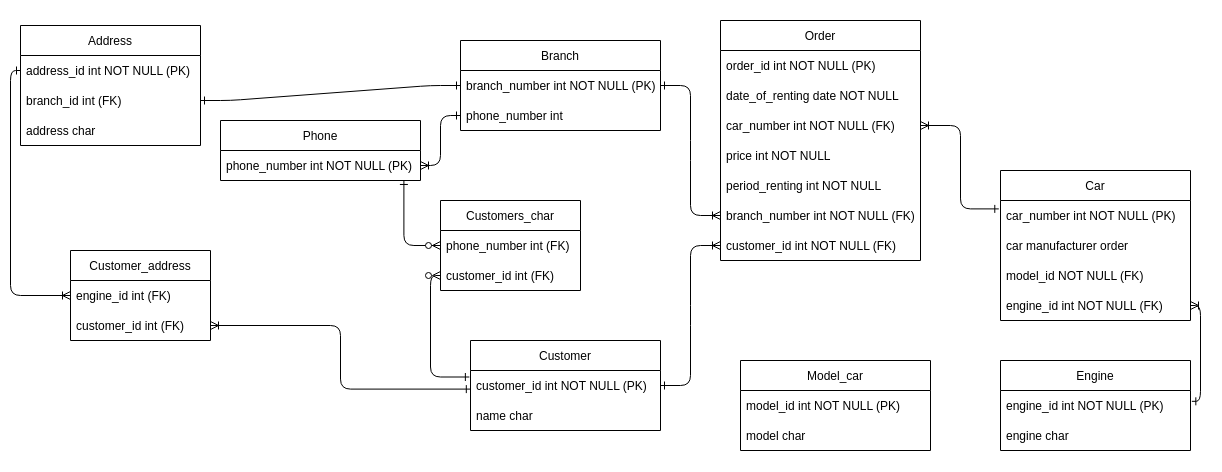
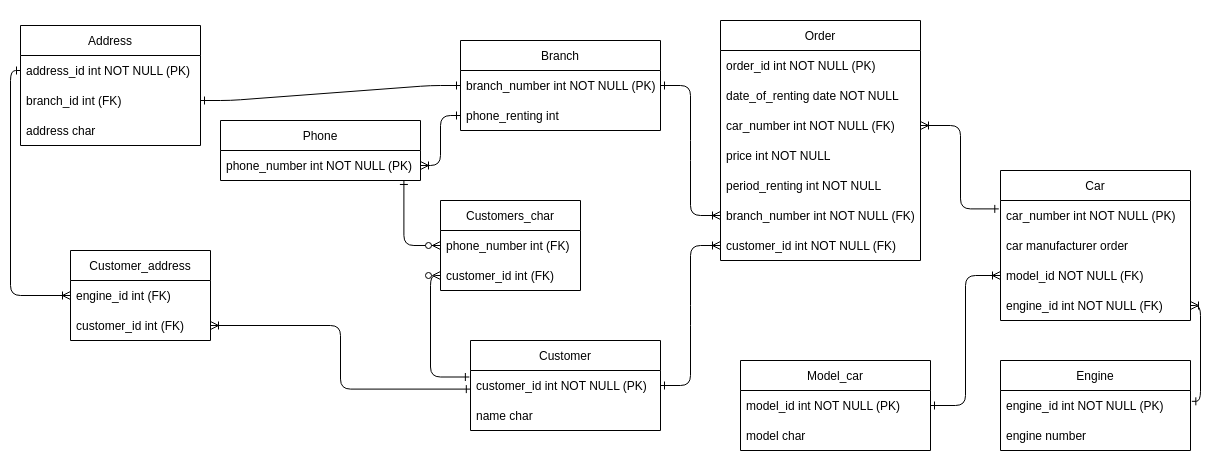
(517, 116) -> (518, 116)
none -> (966, 342)
(1040, 436) -> (1047, 436)
